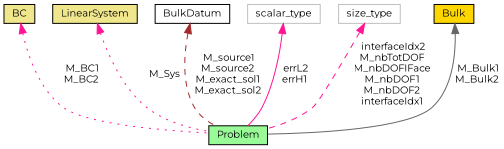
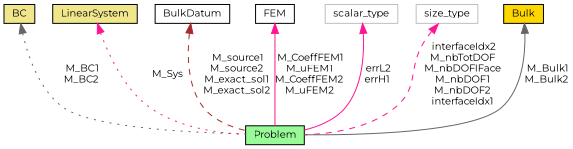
none -> (275, 14)
(92, 119) -> (110, 123)
